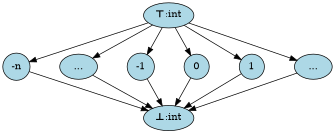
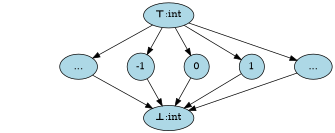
(16, 67) -> none
